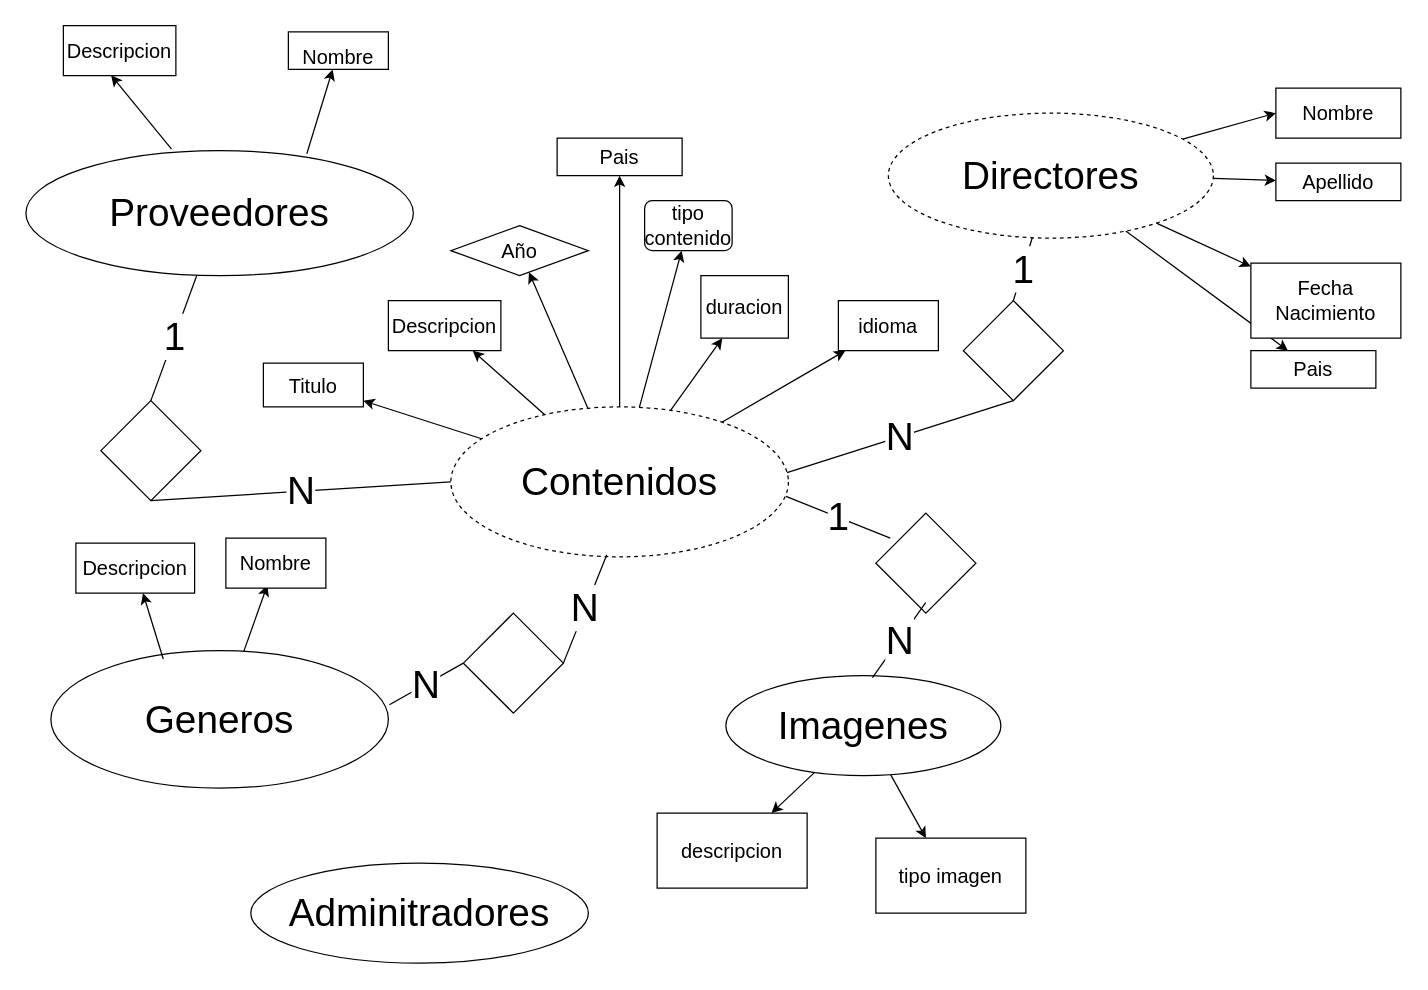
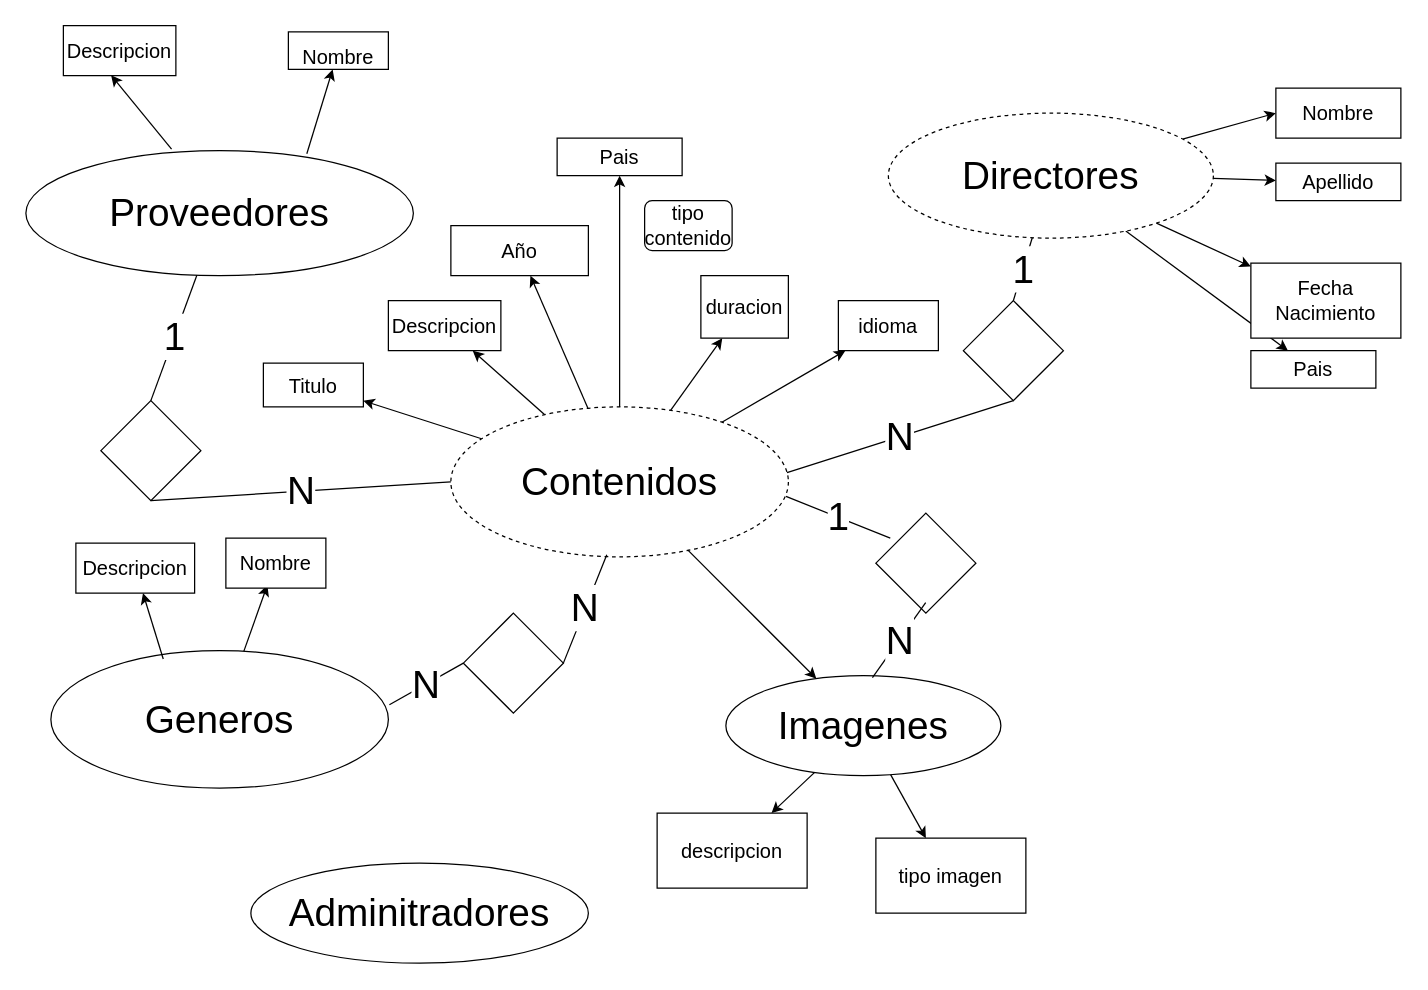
(519, 251) -> (519, 251)
(659, 333) -> (749, 611)
